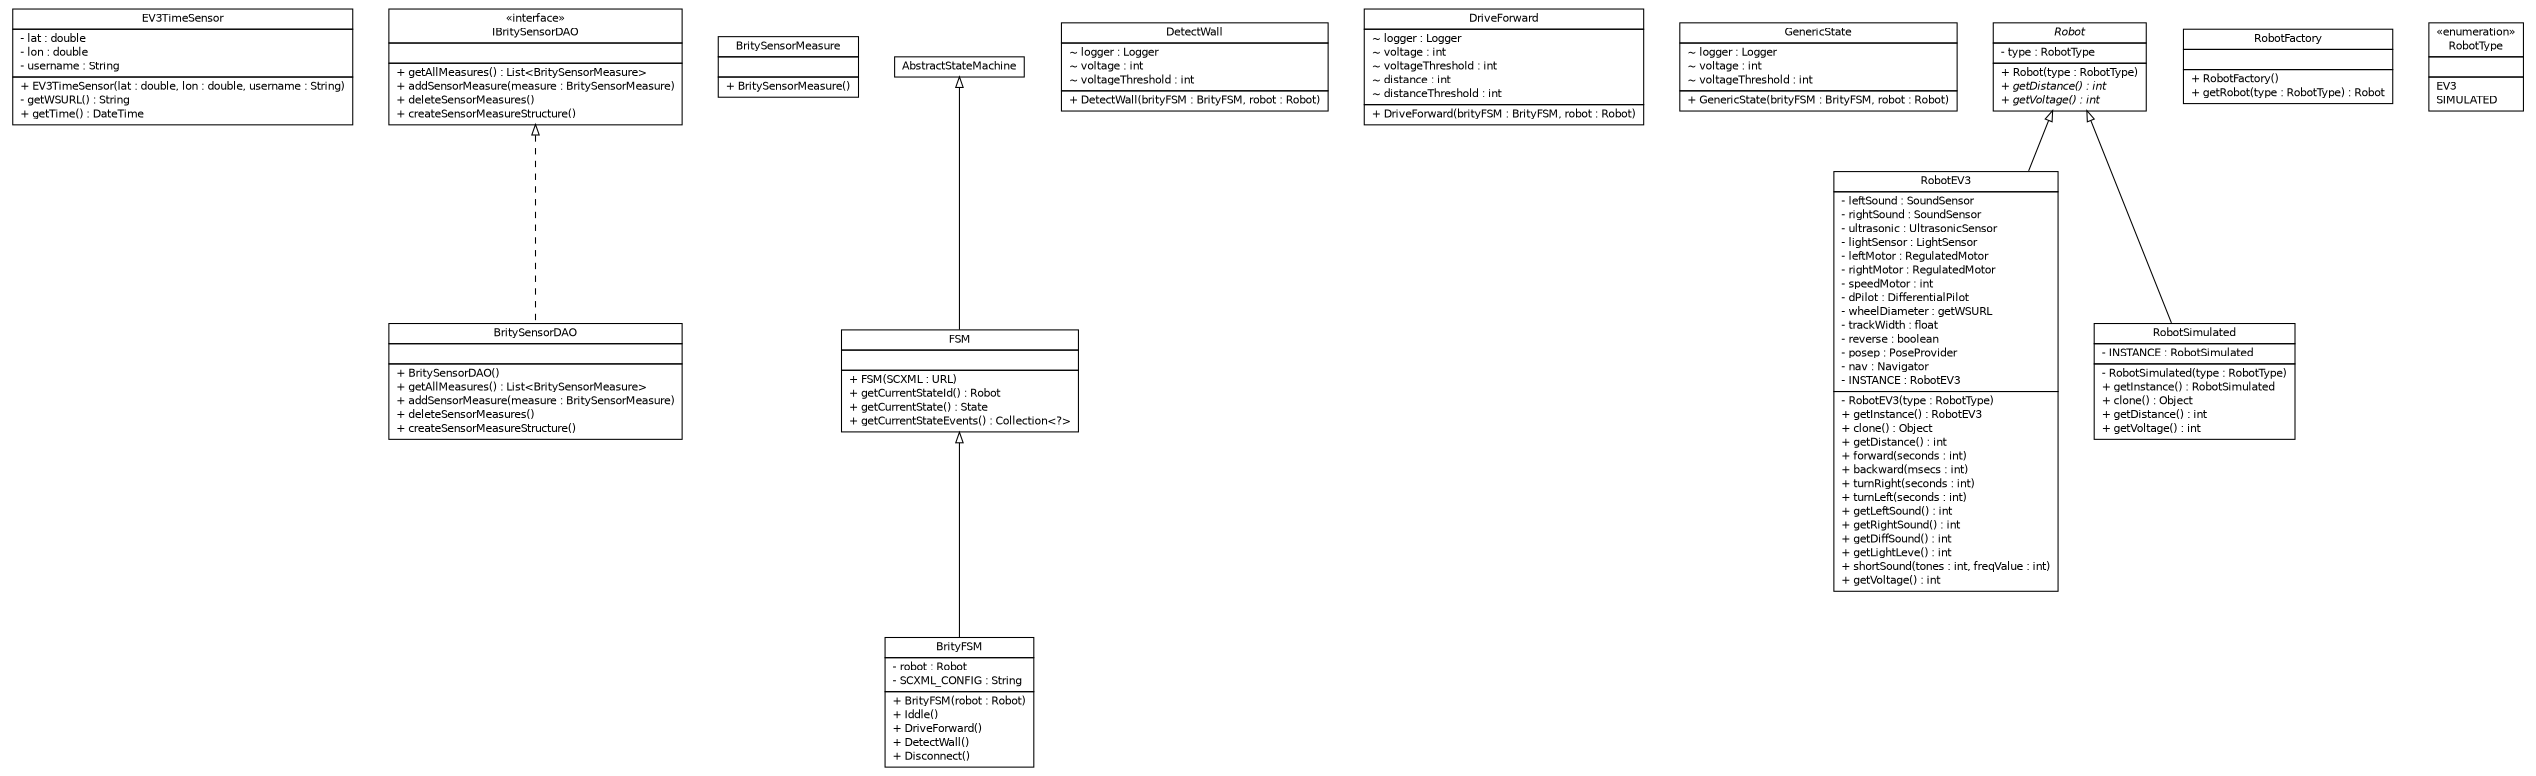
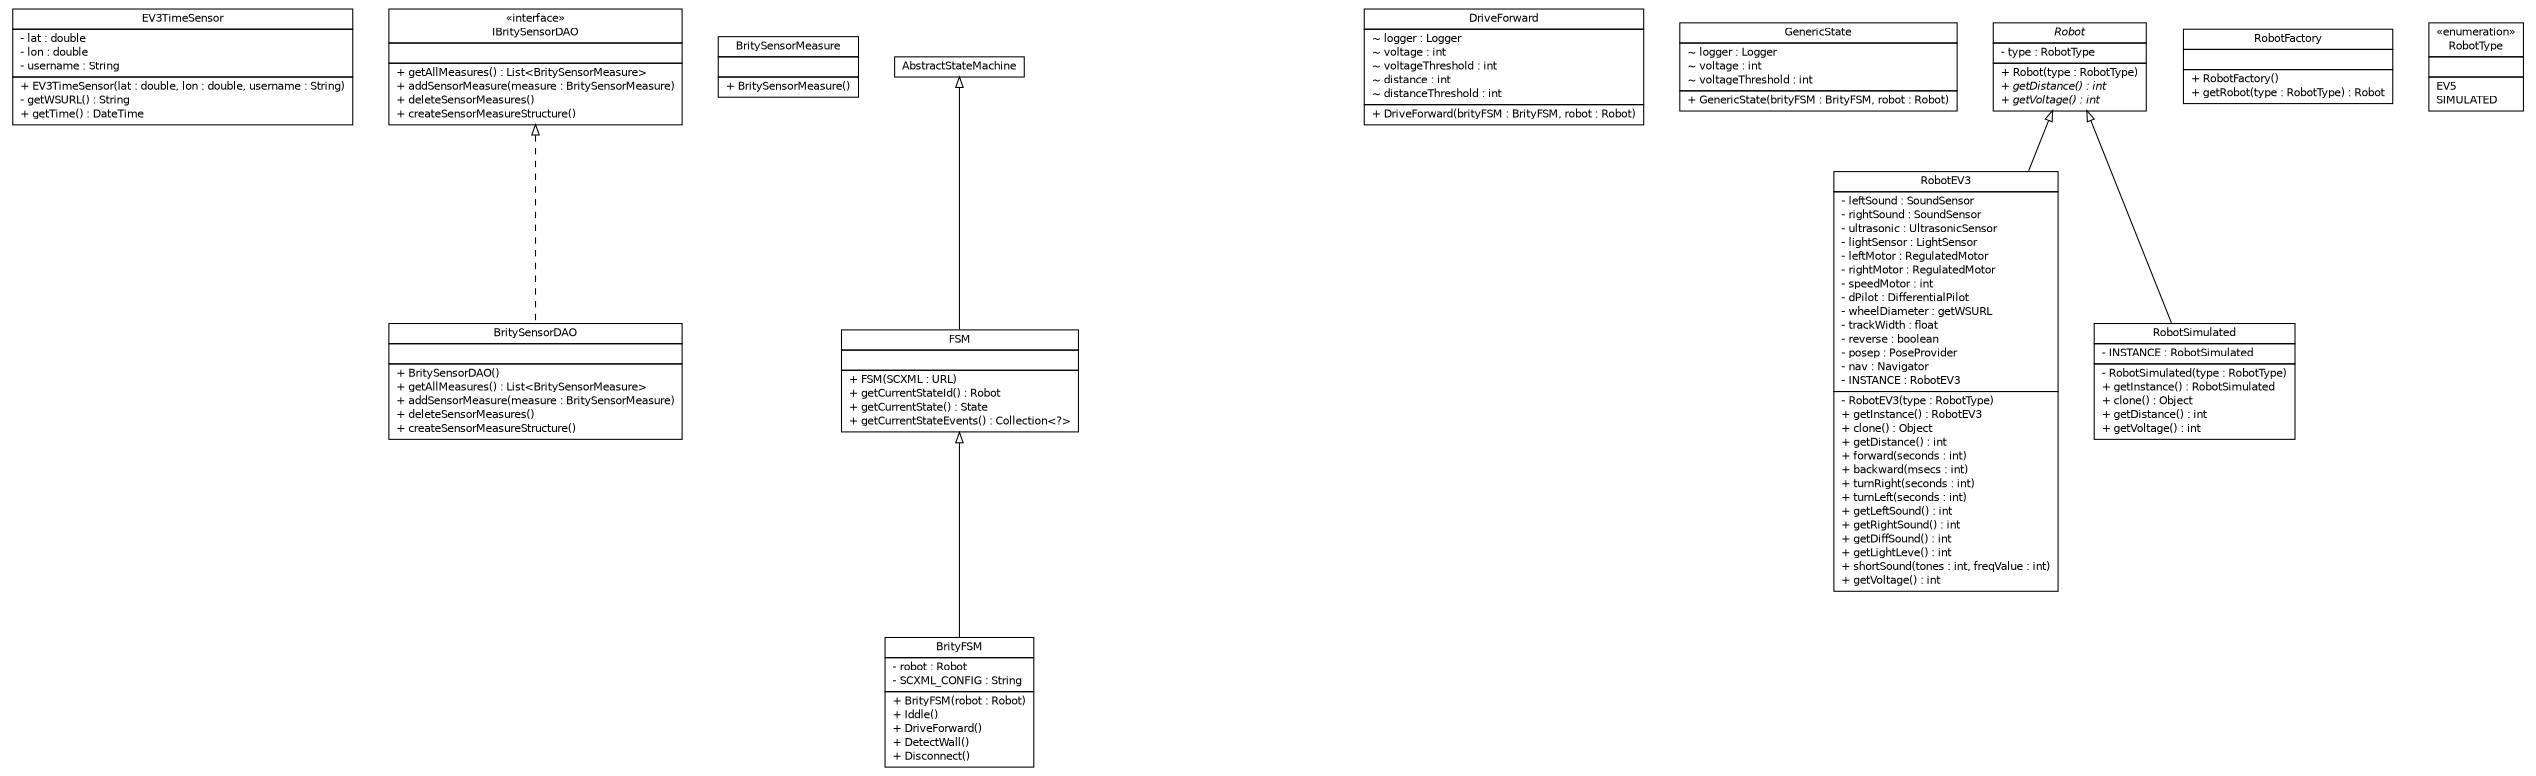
(1194, 66) -> none
(2446, 87) -> (2446, 87)
